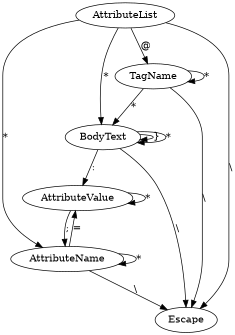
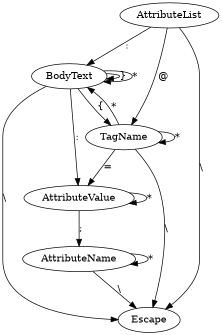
(106, 76) -> (127, 46)
none -> (91, 105)
(3, 115) -> none
(72, 232) -> (104, 165)
